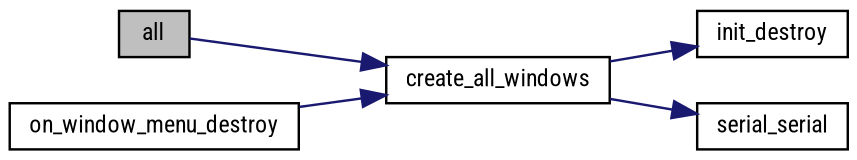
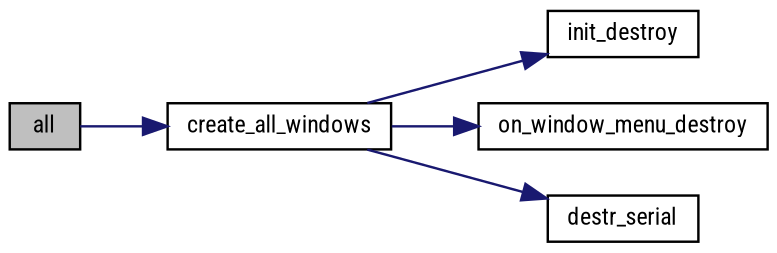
(330, 103) -> (423, 126)
(772, 126) -> (623, 219)
